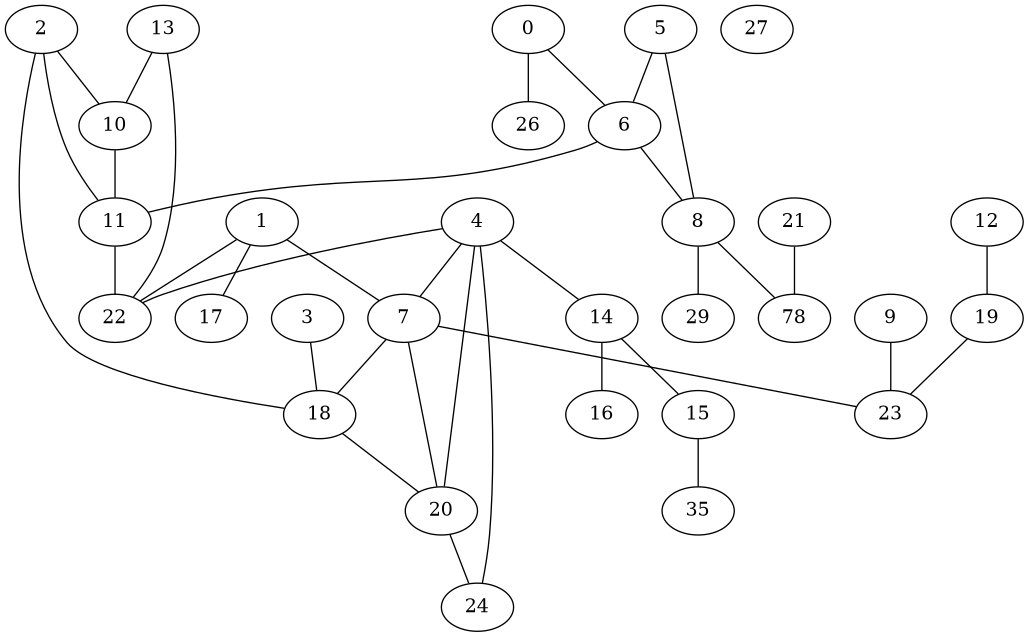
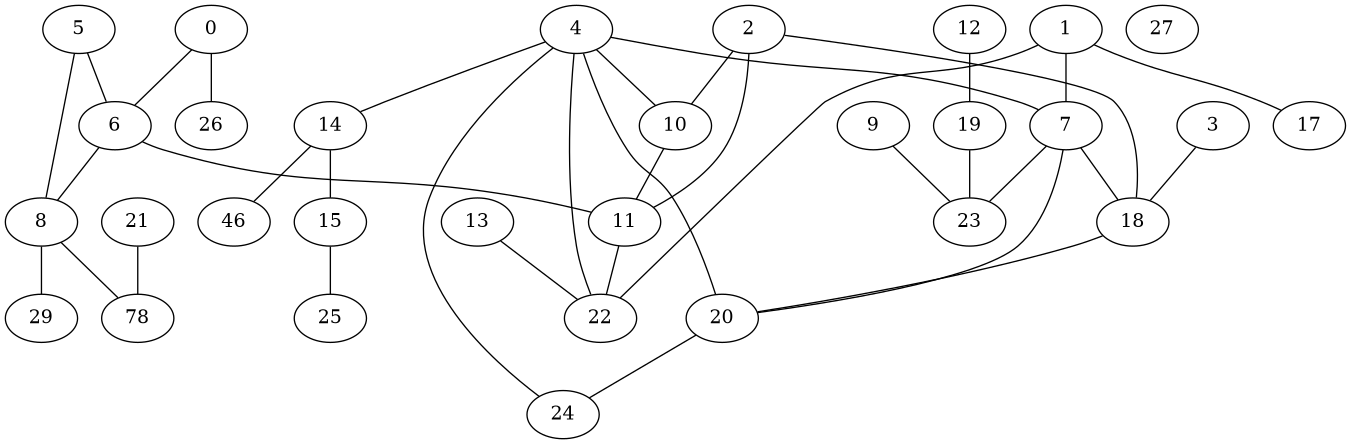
(139, 78) -> (626, 78)
(602, 415) -> (234, 222)
(698, 511) -> (330, 318)
